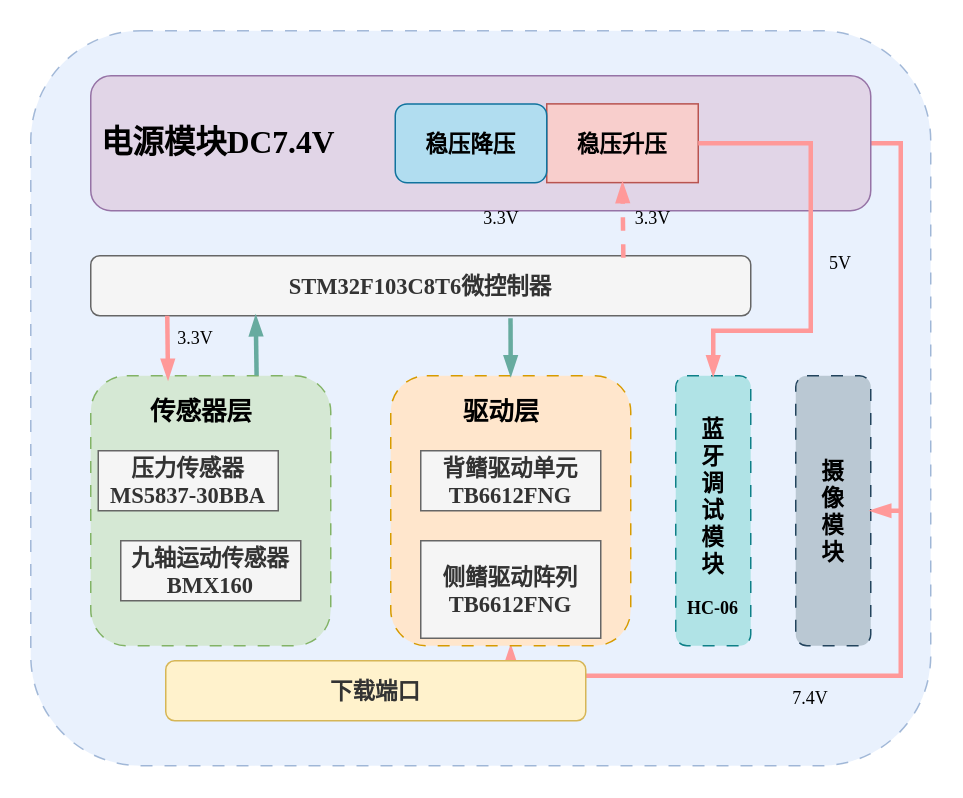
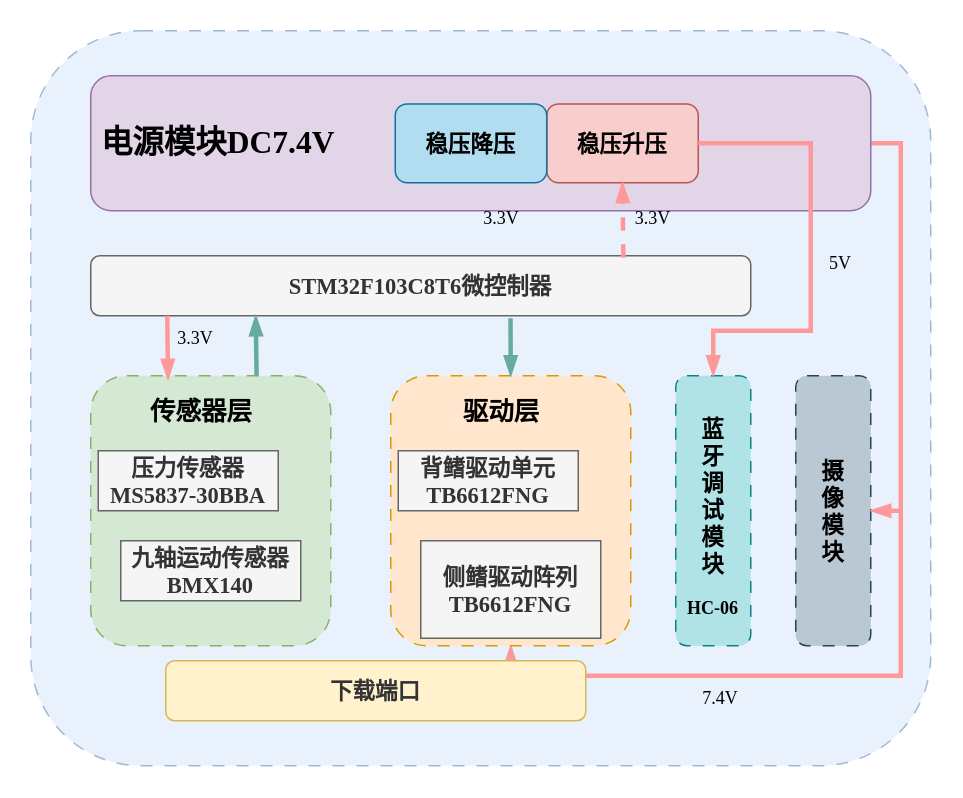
(623, 143) -> (623, 143)
(511, 481) -> (488, 481)
(211, 571) -> (211, 571)
(811, 698) -> (721, 698)
